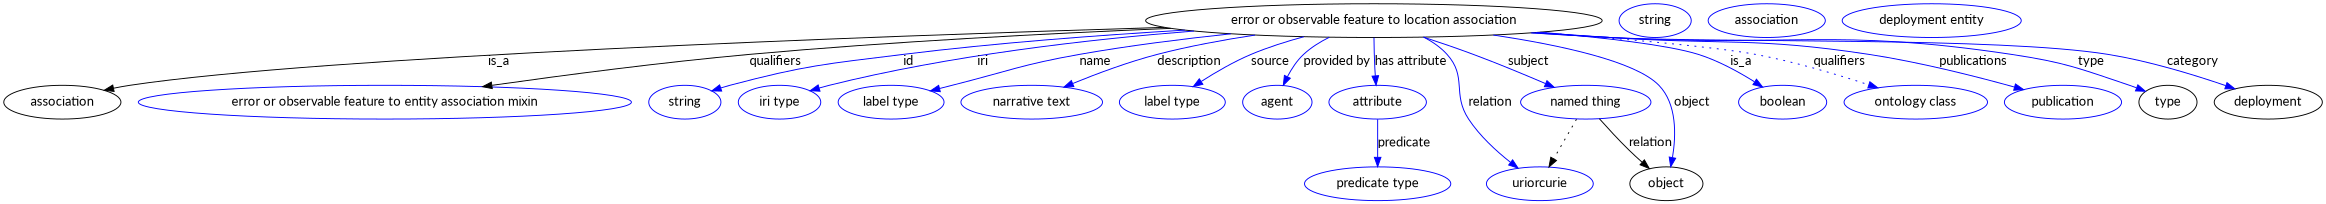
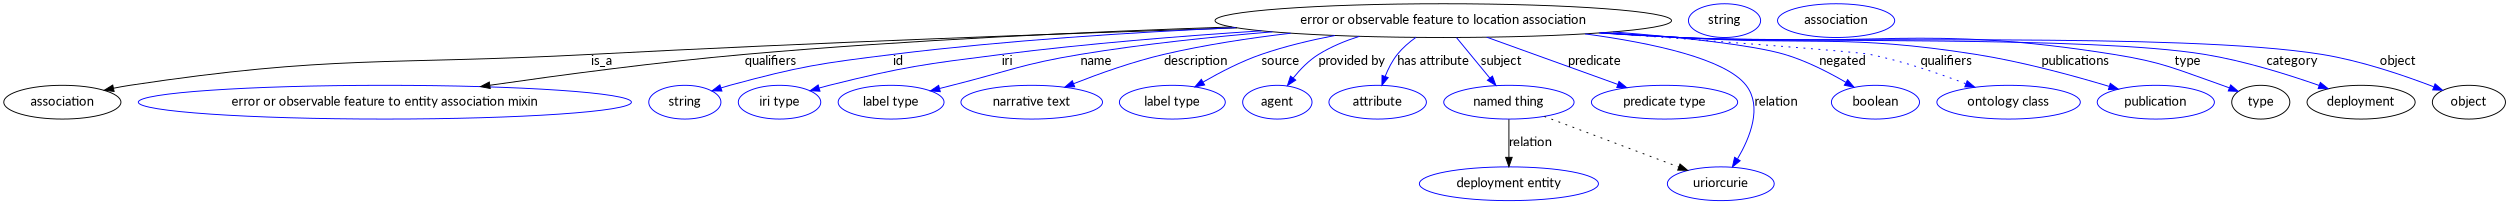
(1741, 61) -> (1843, 61)
(1378, 138) -> (1552, 61)
(1620, 141) -> (1509, 138)
